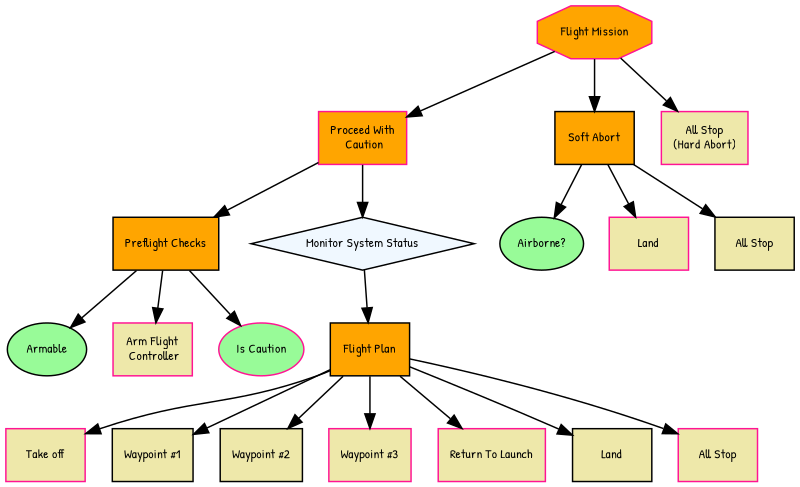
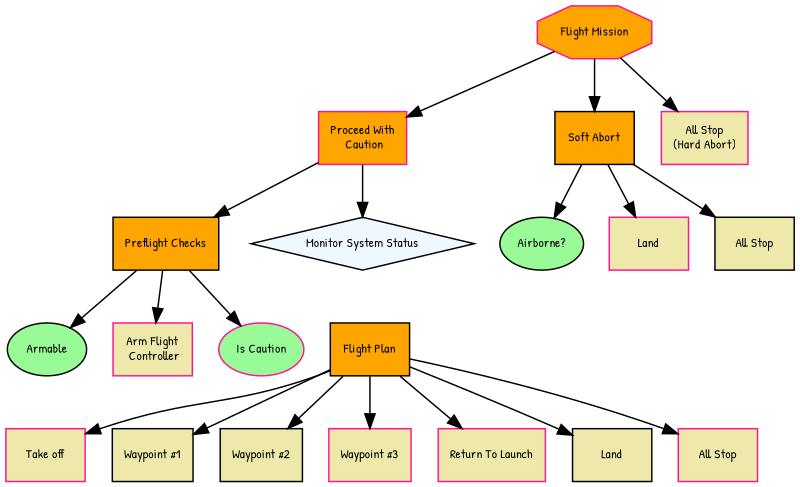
(366, 289) -> none
